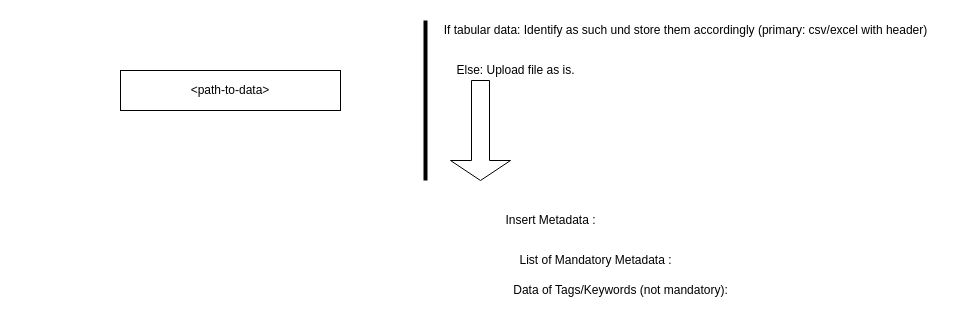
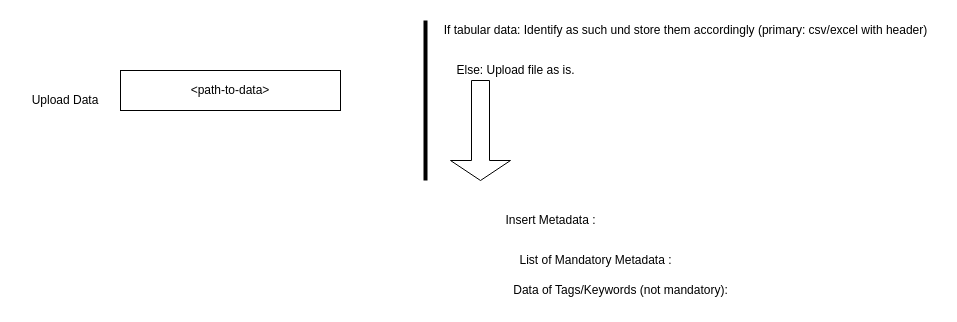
none -> (66, 101)
